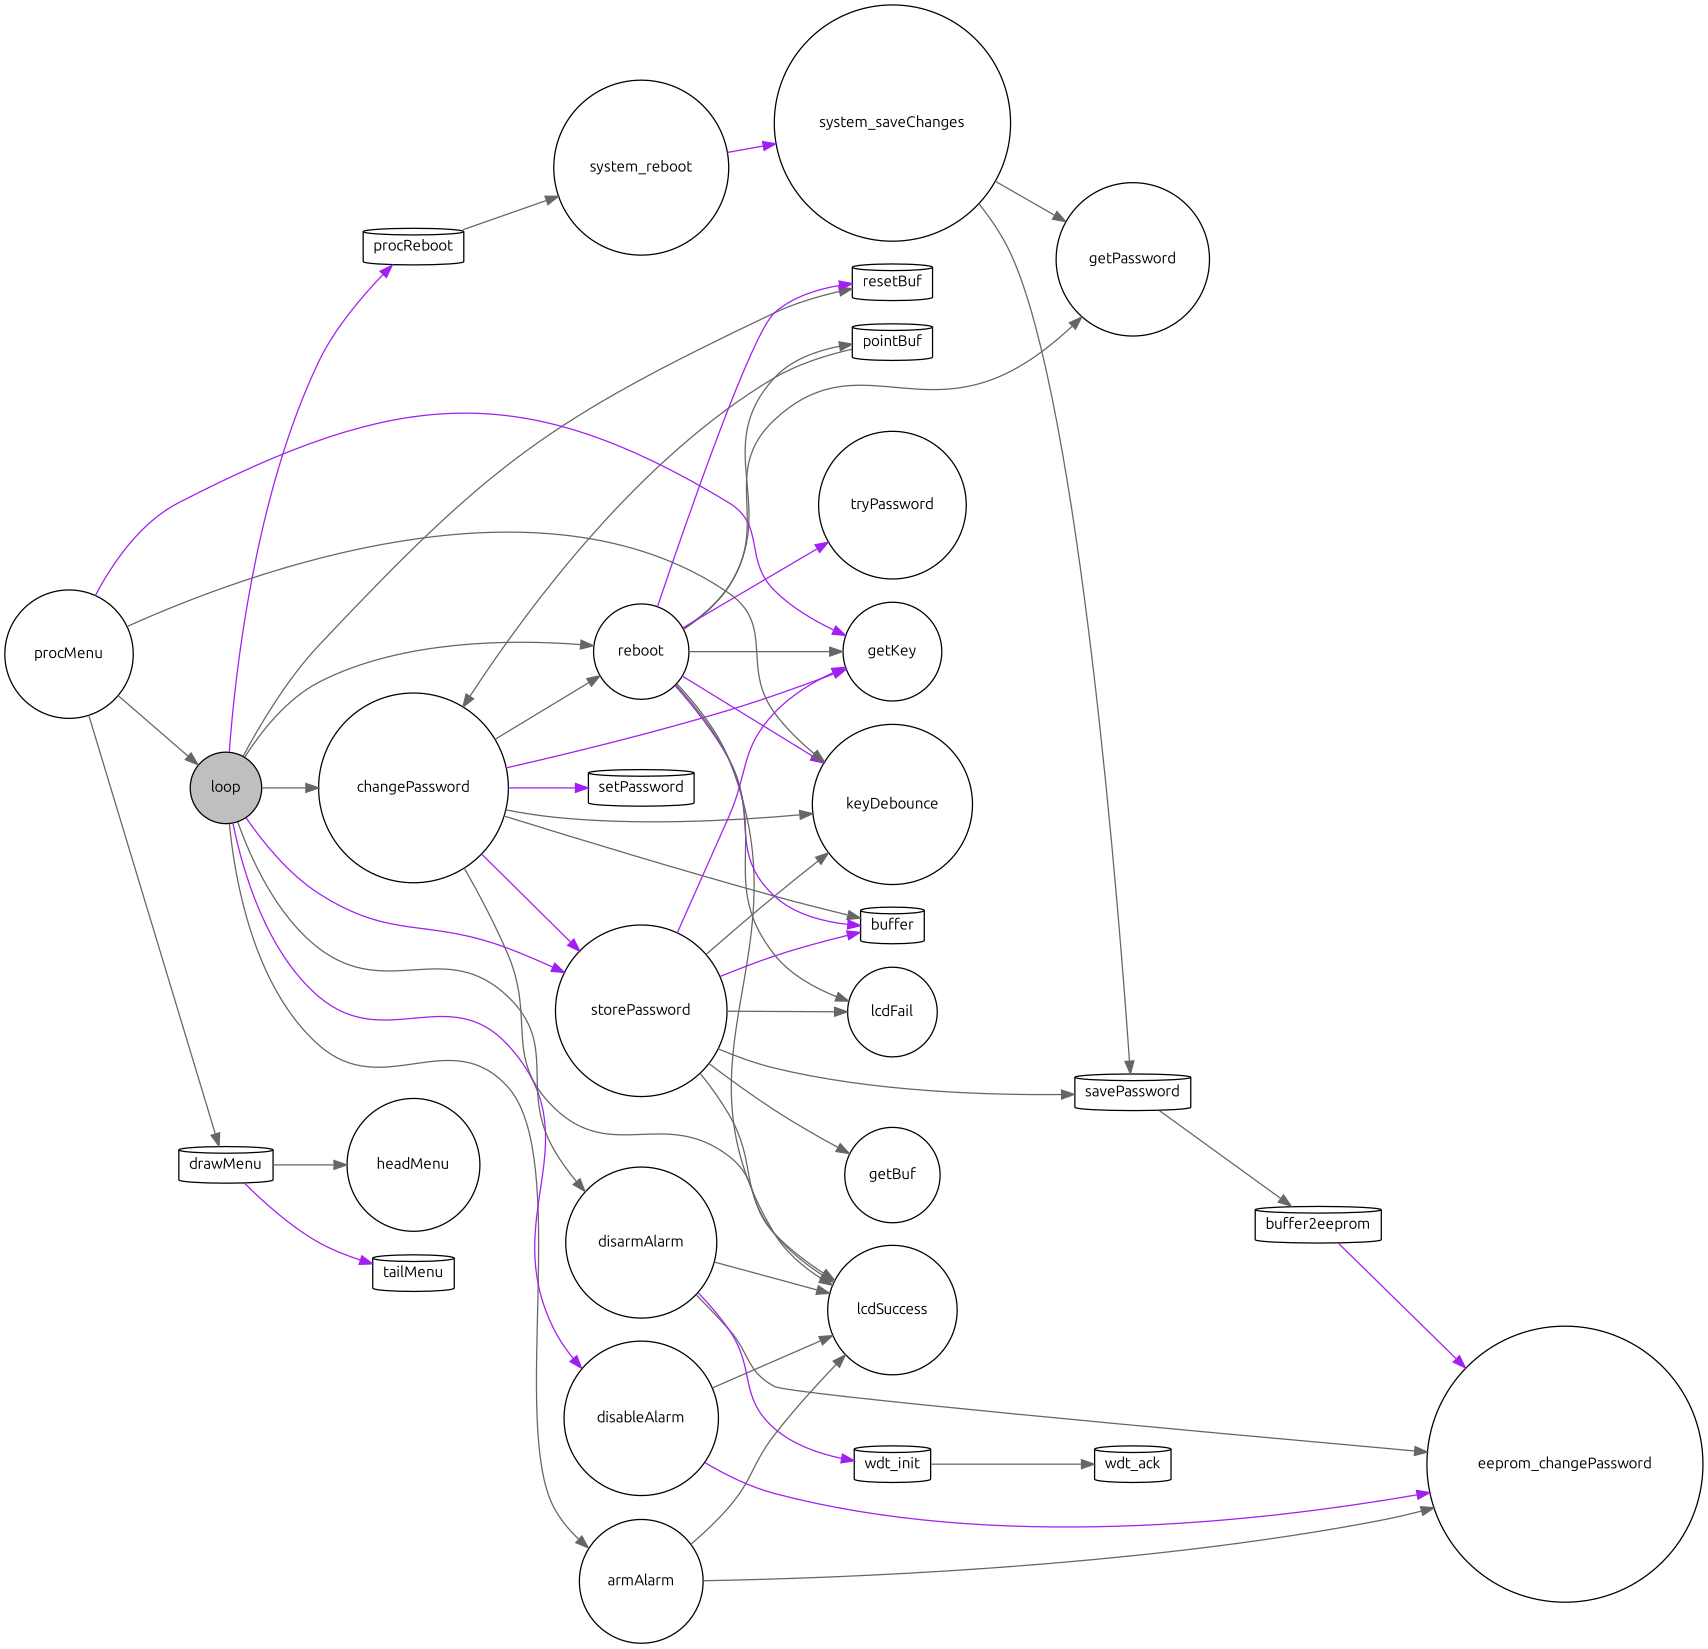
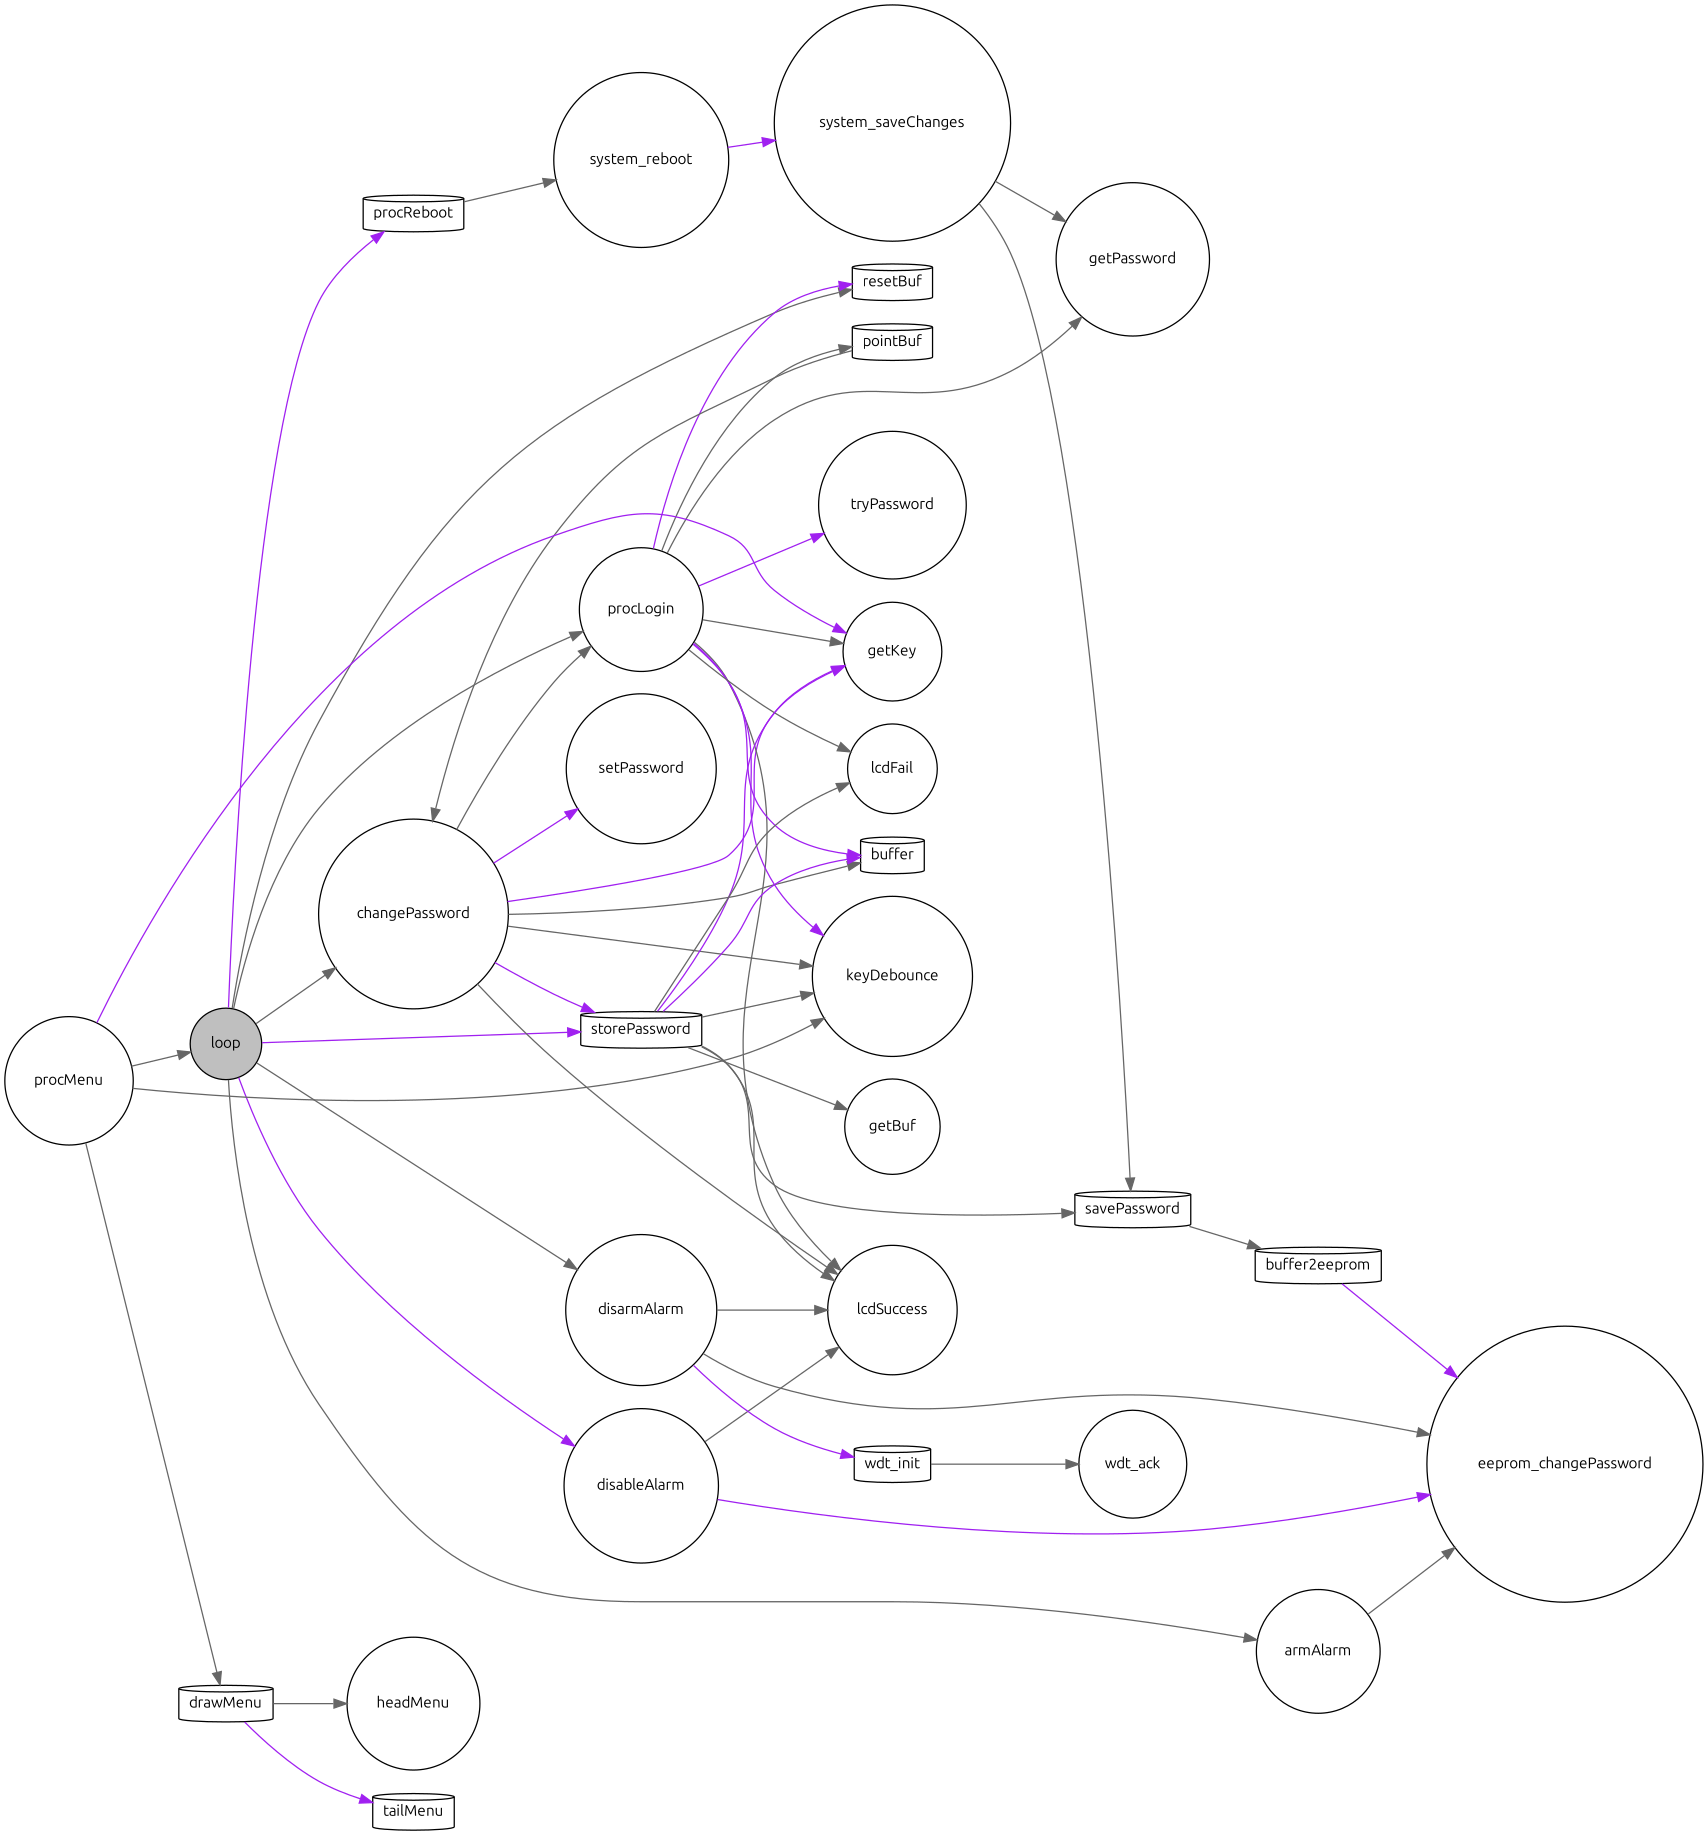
(641, 652) -> (641, 610)
(641, 788) -> (641, 769)
(641, 1011) -> (641, 1030)
(762, 1453) -> none
(1133, 1464) -> (1133, 1464)
